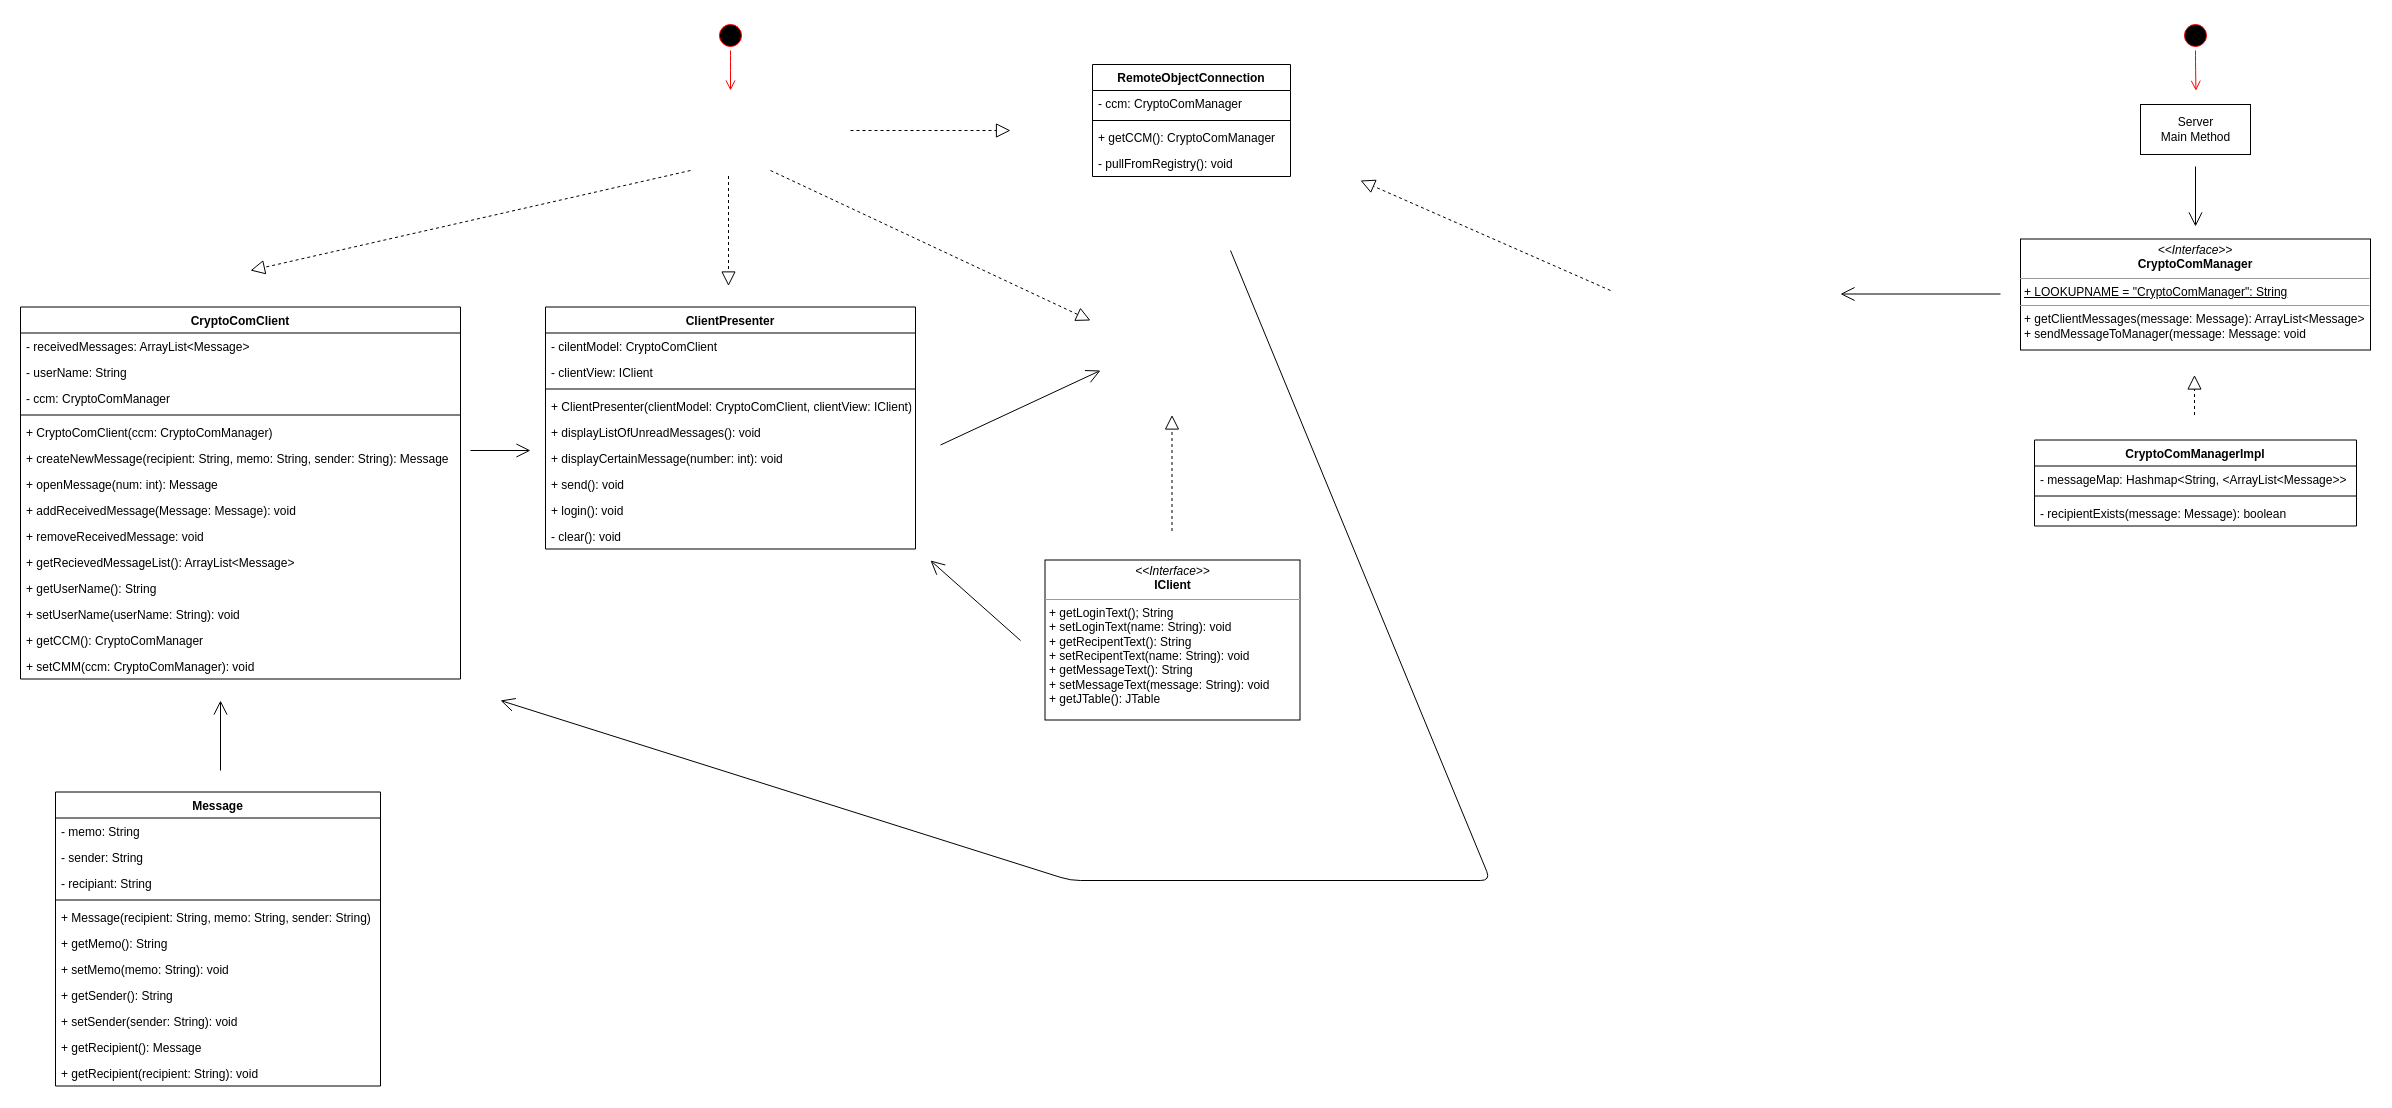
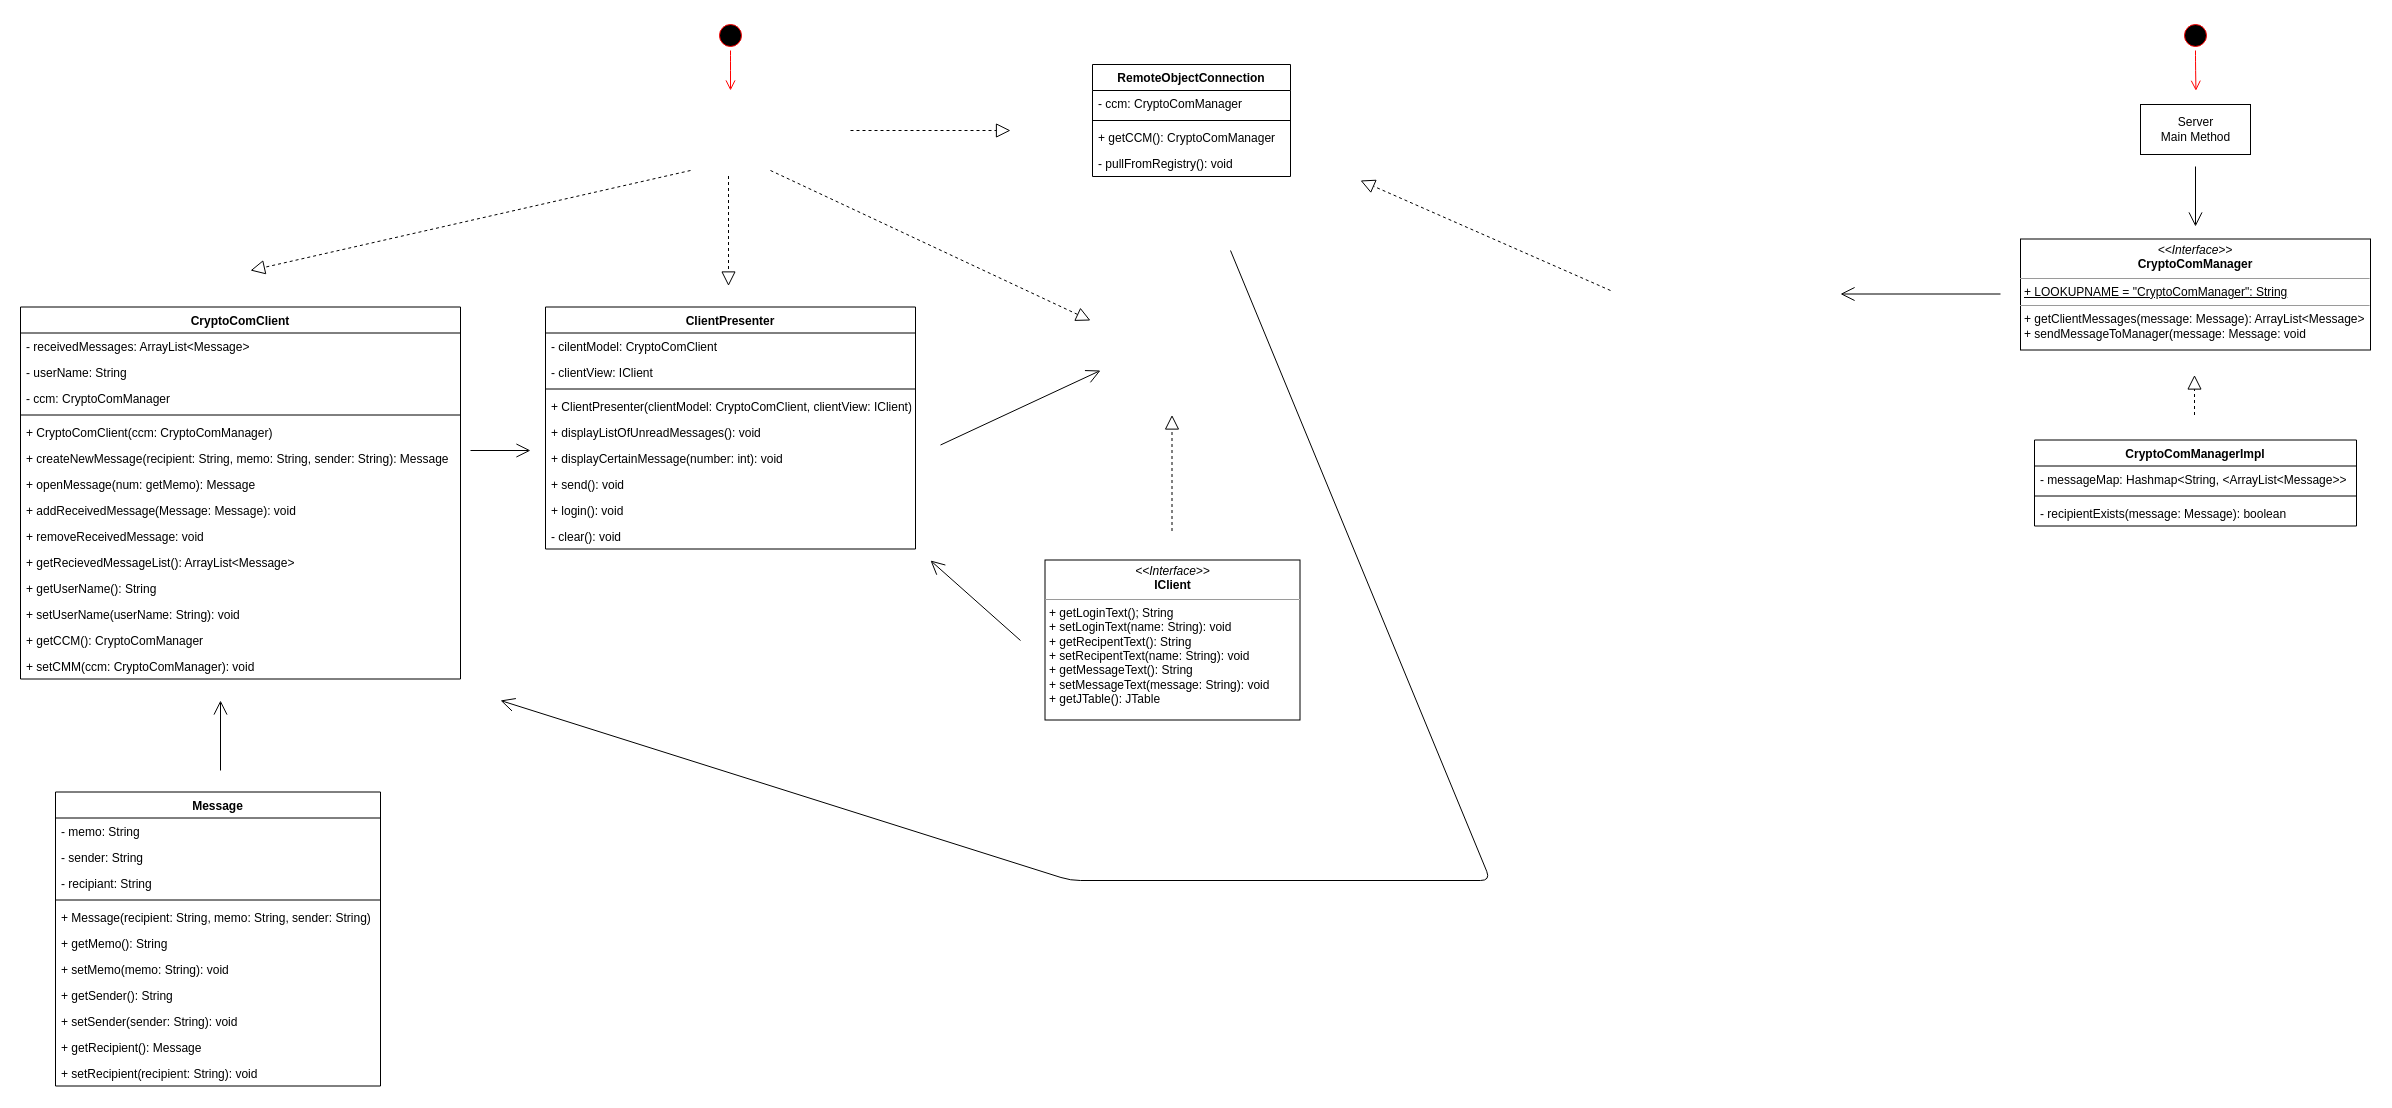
(124, 485) -> (139, 485)
(175, 1074) -> (175, 1074)
